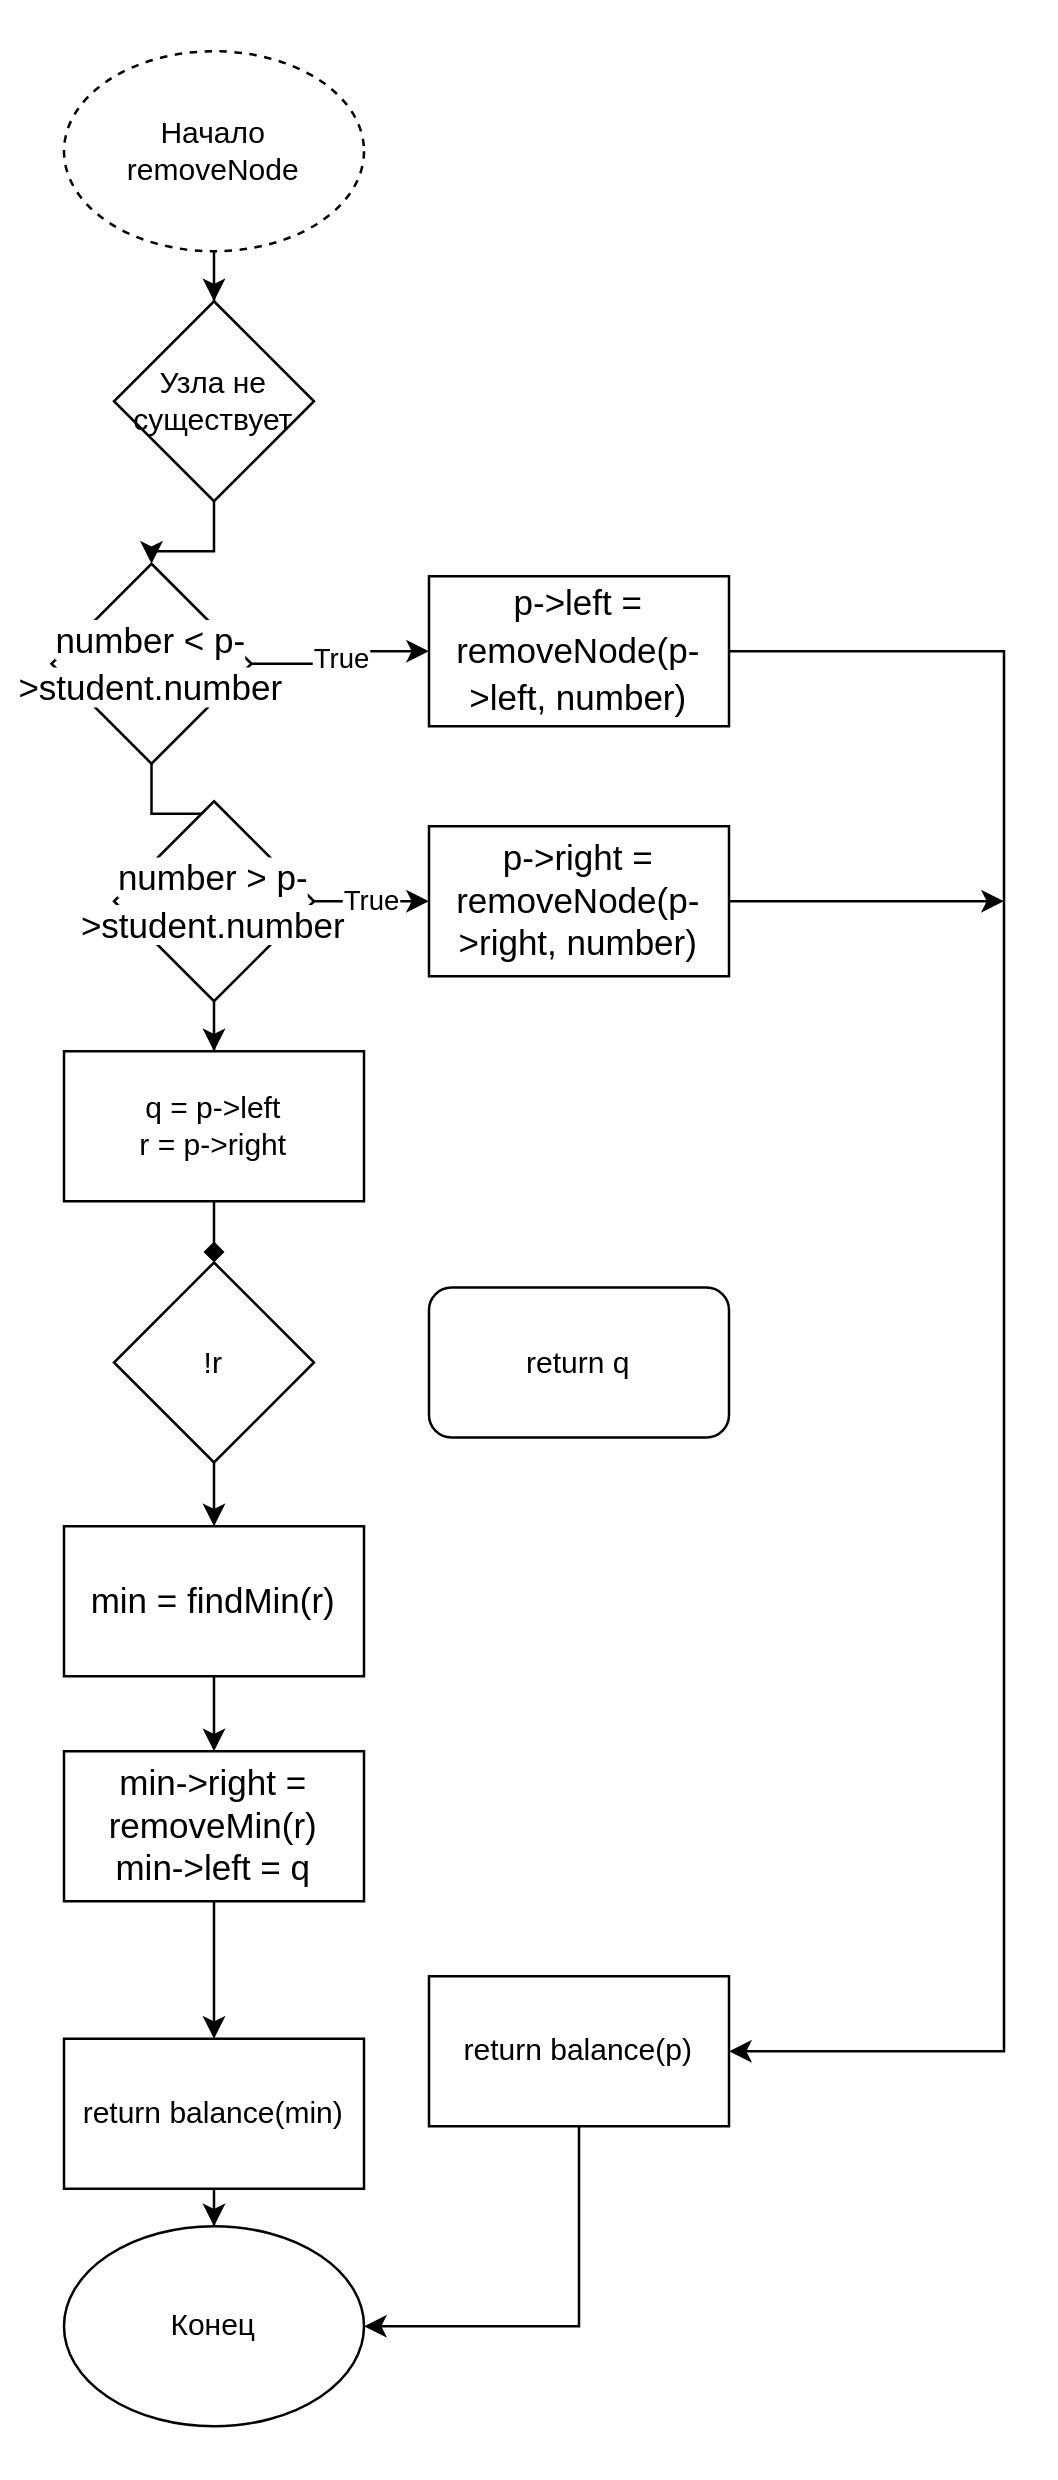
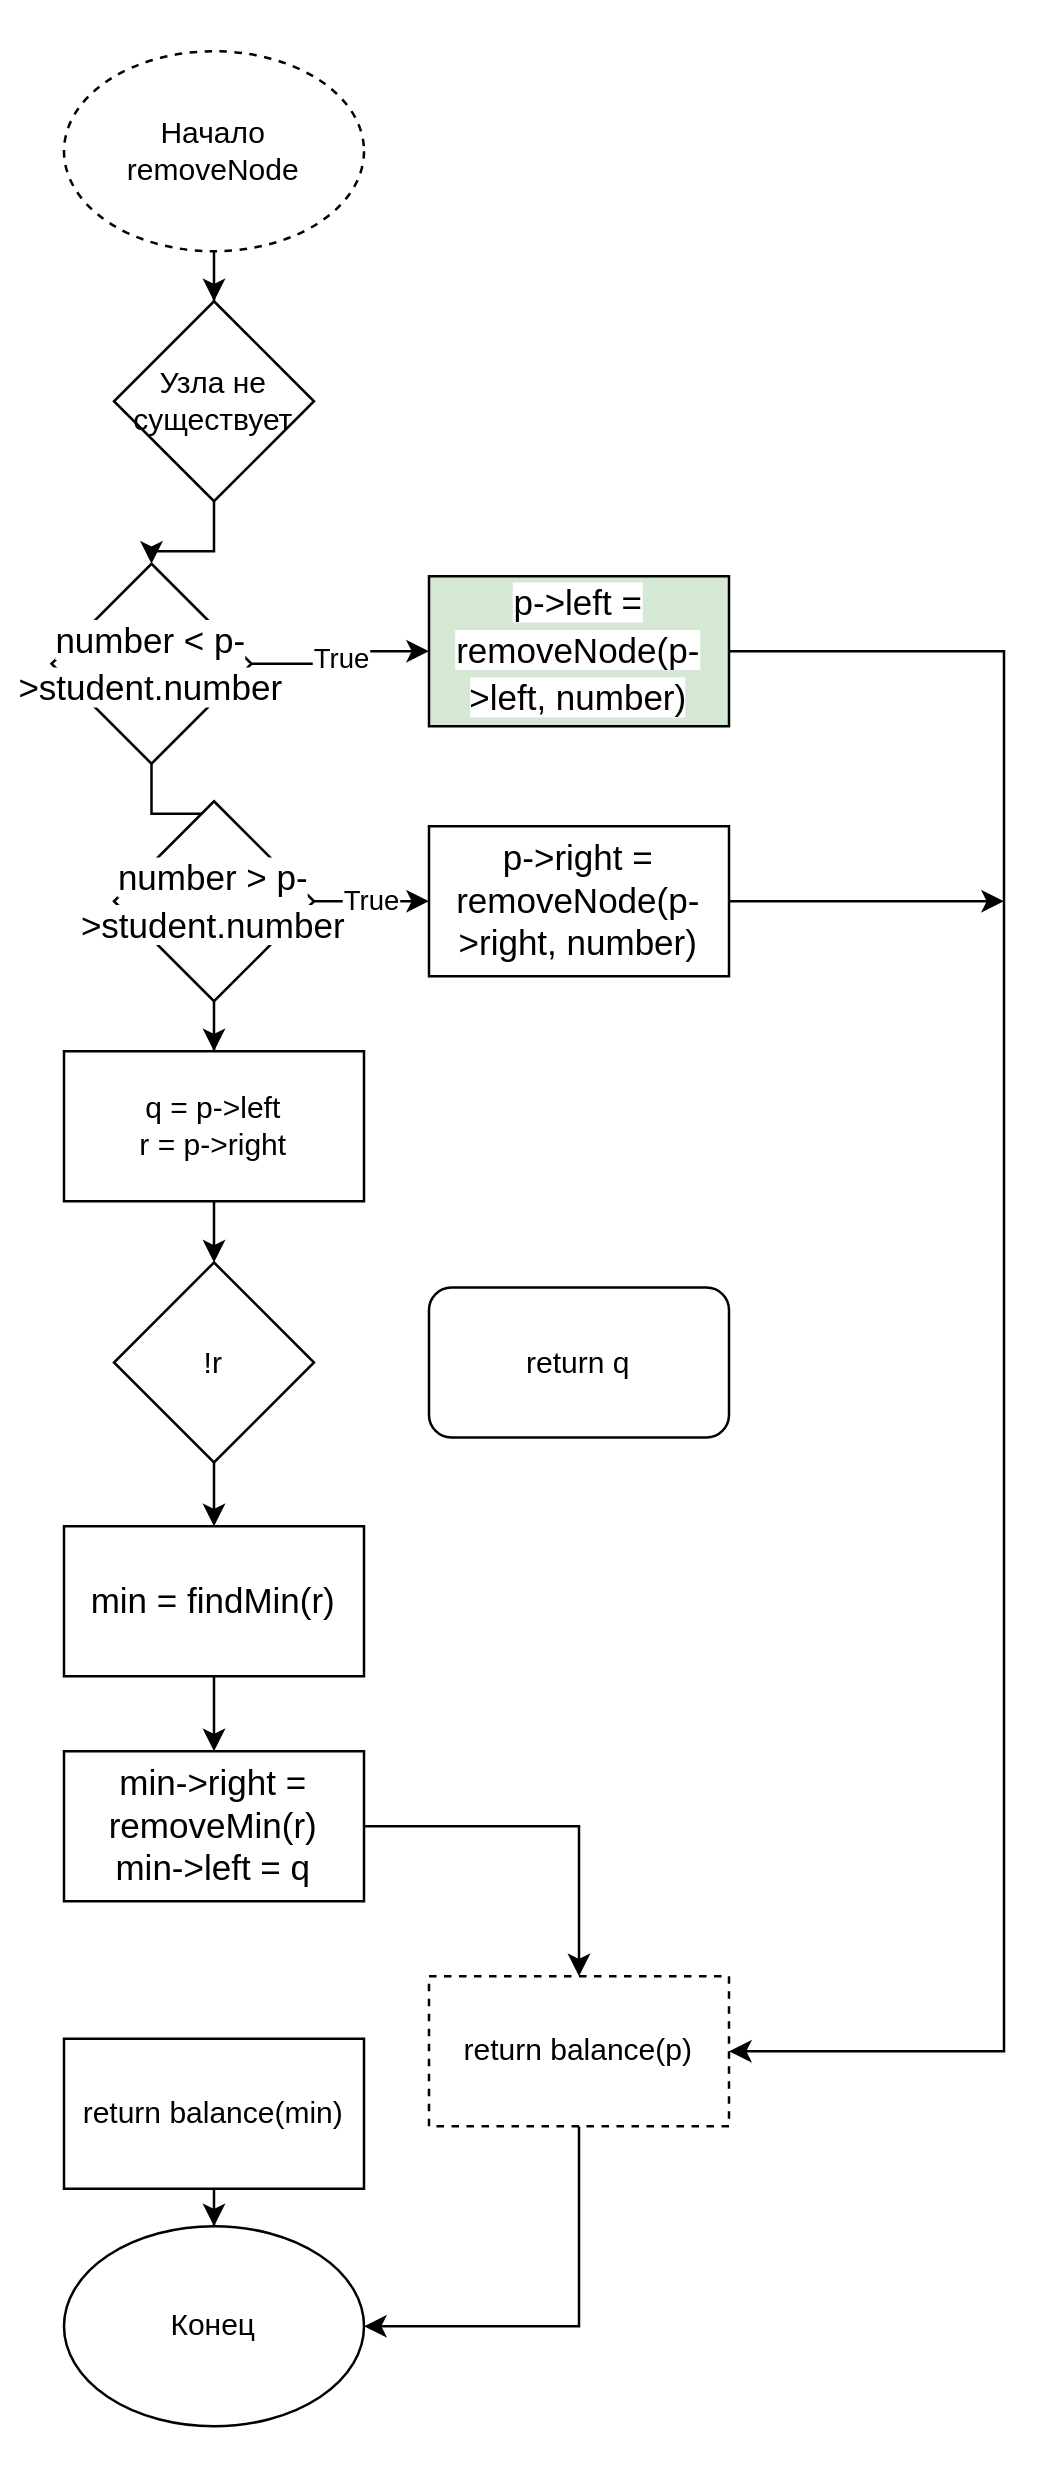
(579, 651) -> (579, 651)
(214, 1242) -> (214, 1243)
(214, 1962) -> (538, 1826)
(579, 2051) -> (579, 2051)
